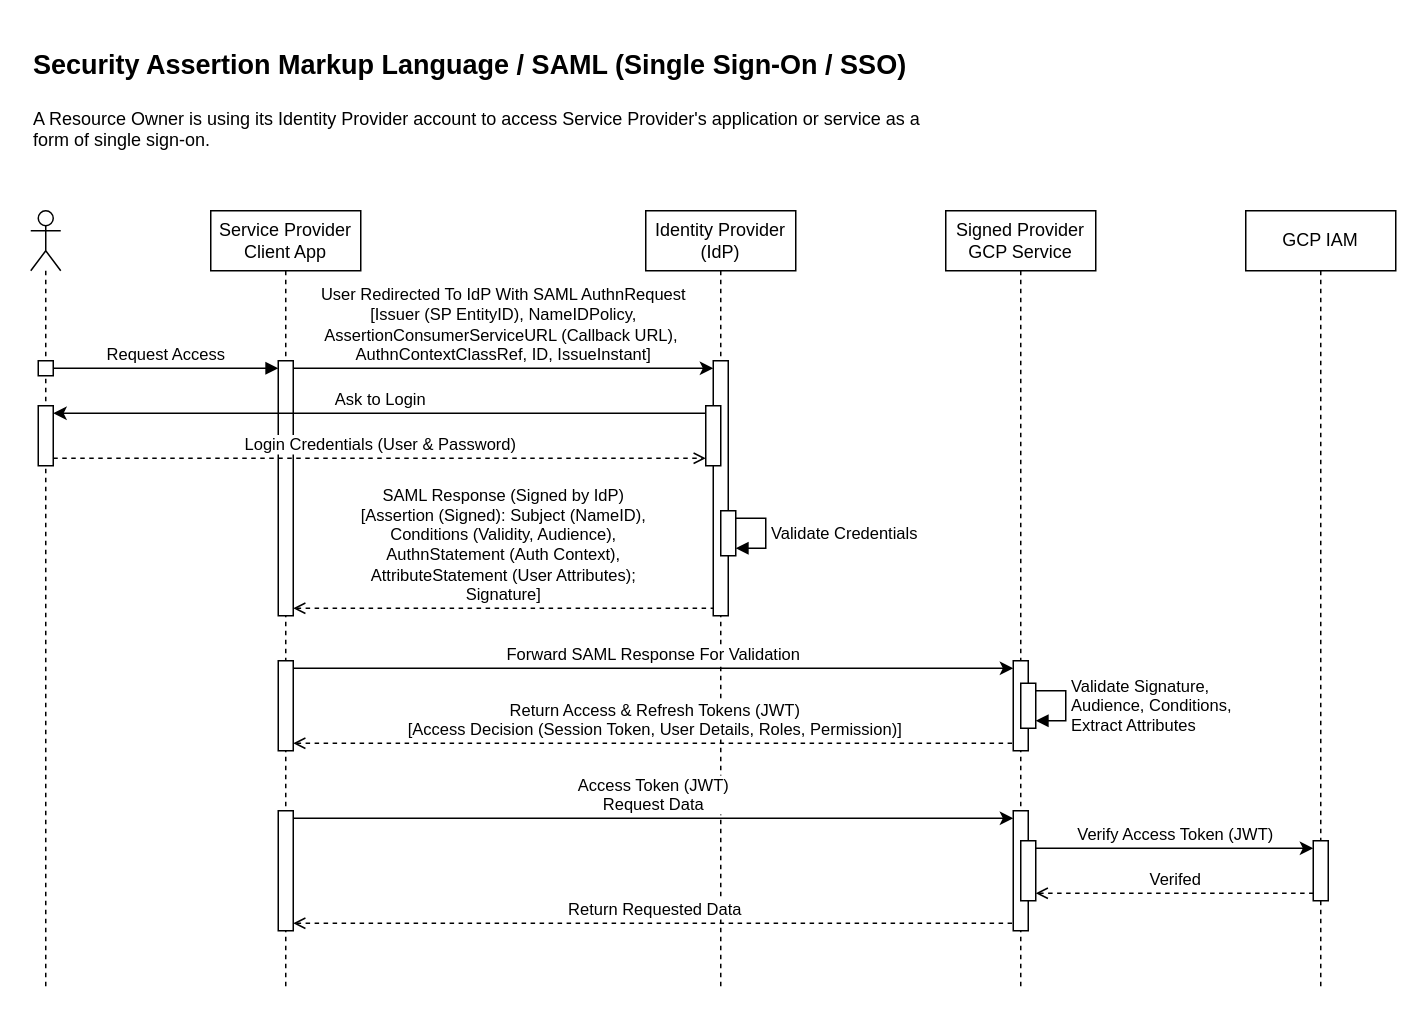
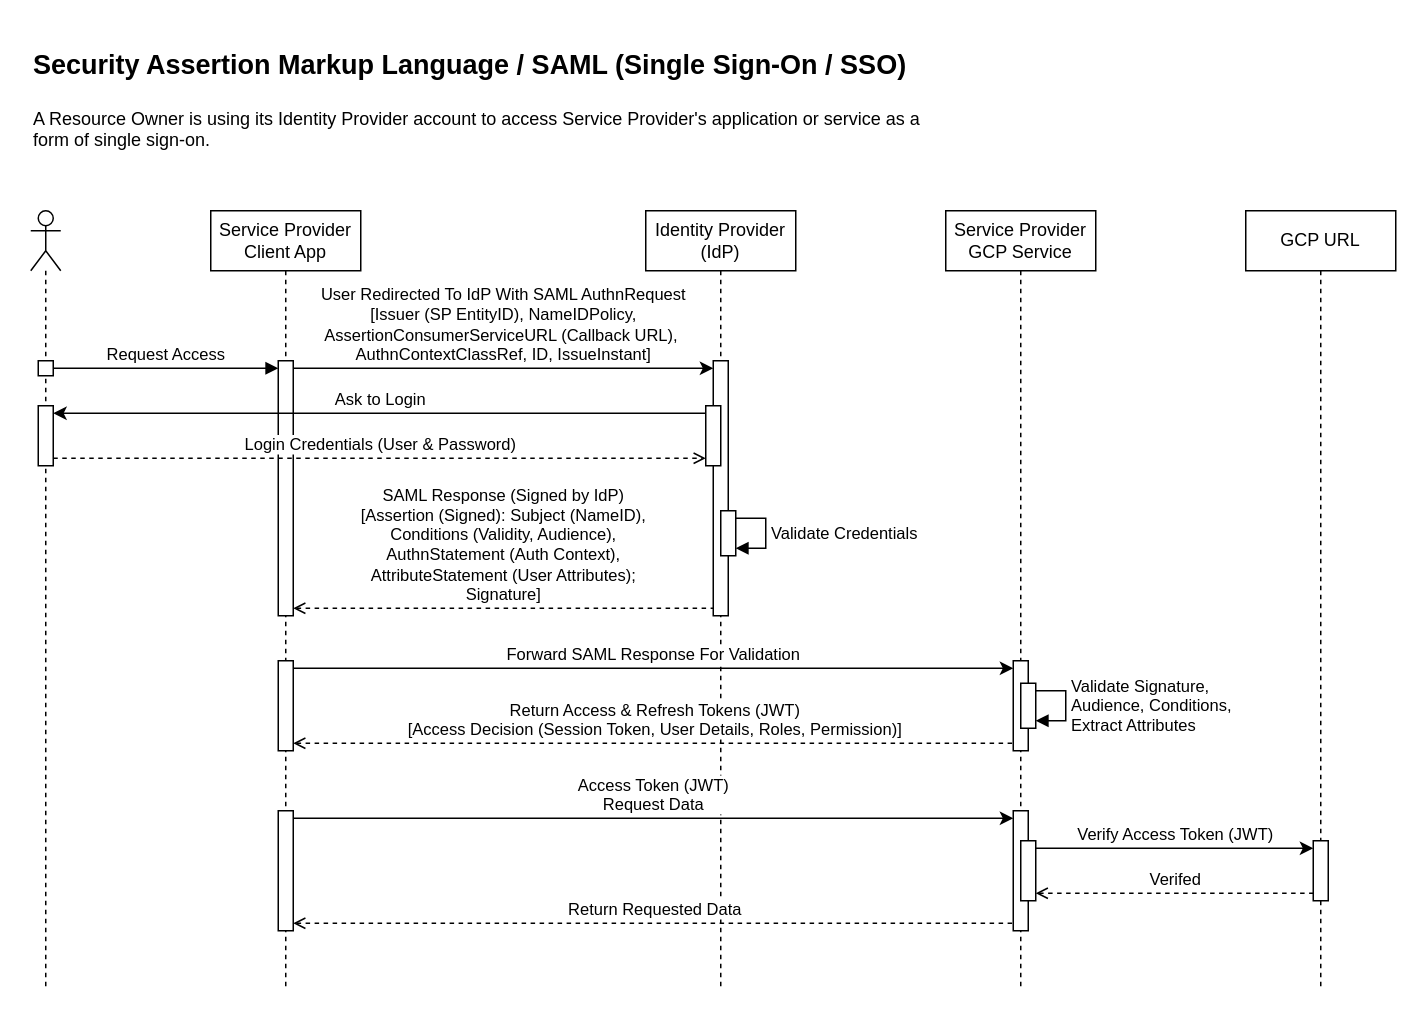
(1021, 241) -> (1021, 241)
(1321, 241) -> (1321, 241)
